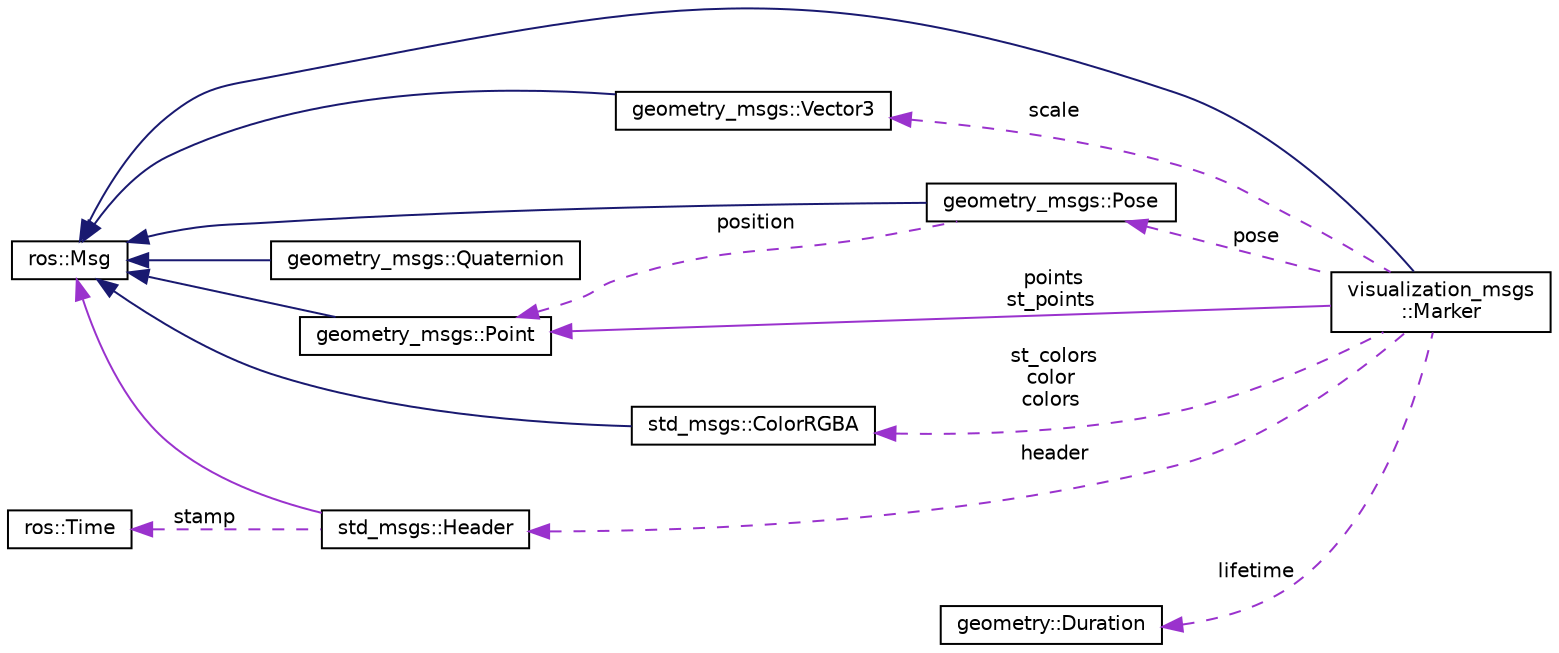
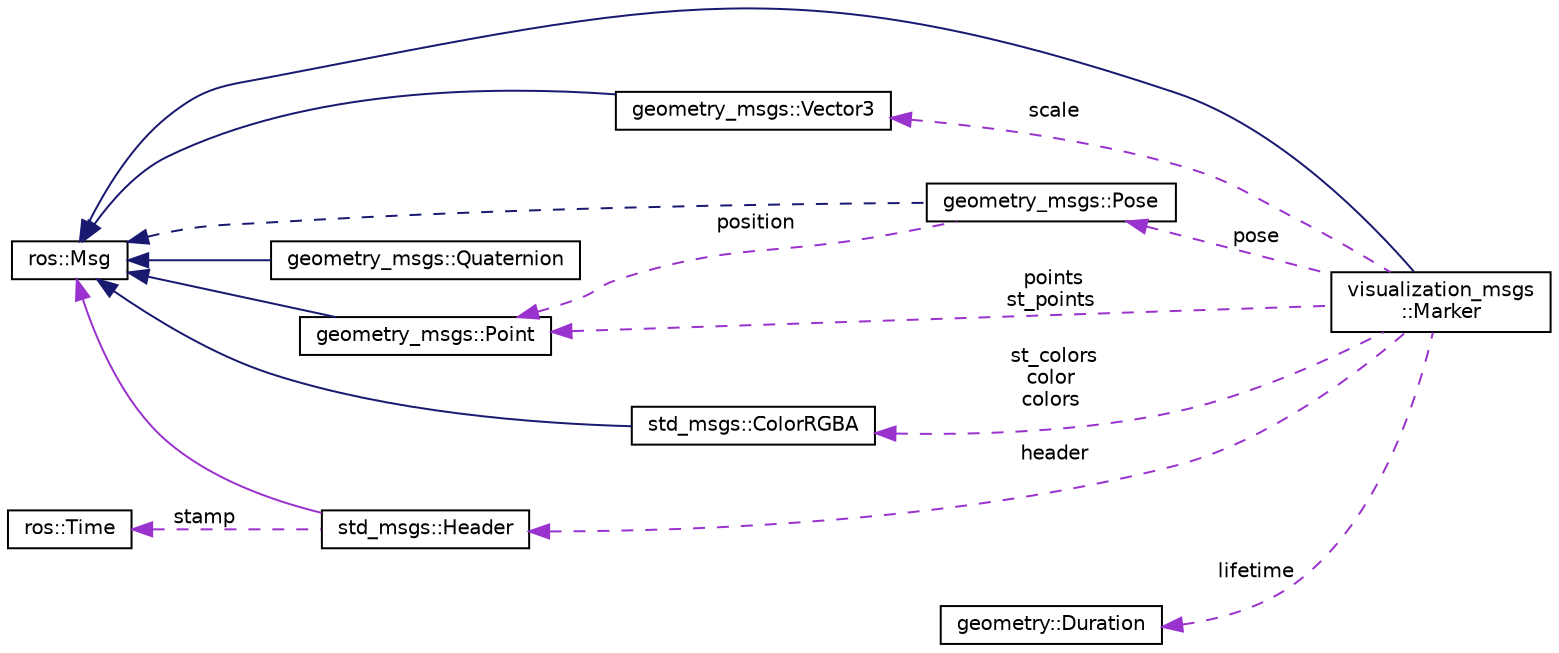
(536, 210) -> (536, 210)
(951, 318) -> (951, 318)
